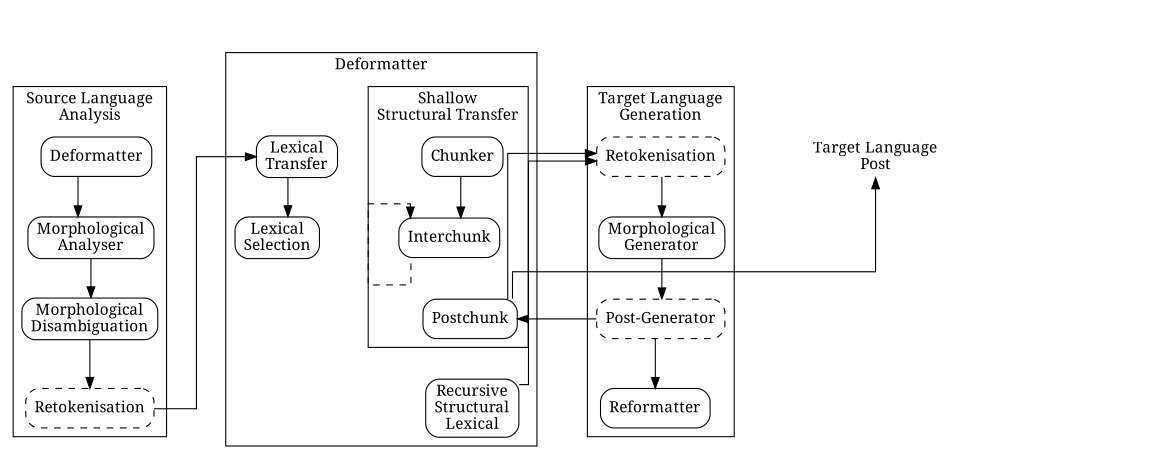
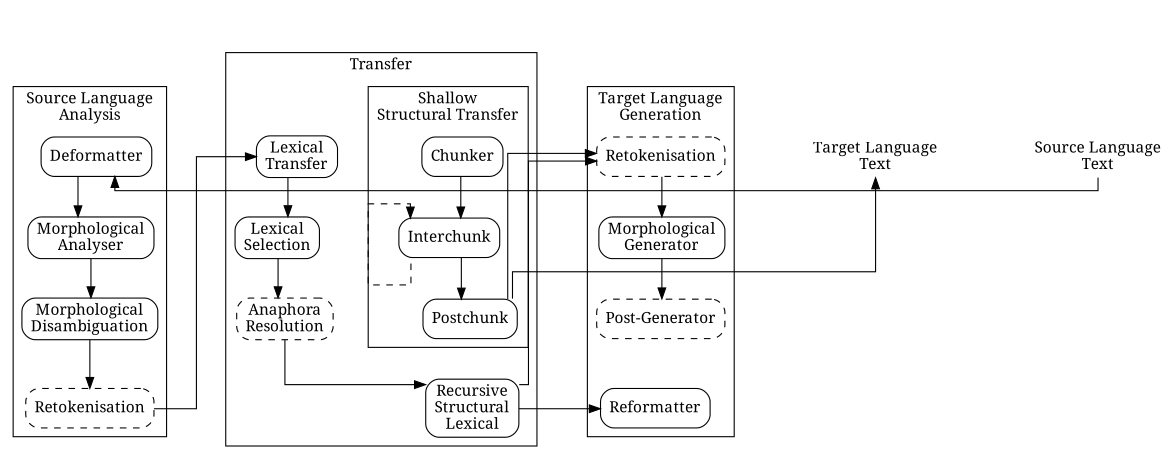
(381, 65) -> (381, 65)
none -> (1098, 157)
(876, 164) -> (876, 164)
none -> (285, 319)
(562, 319) -> (461, 273)
(655, 358) -> (554, 409)
